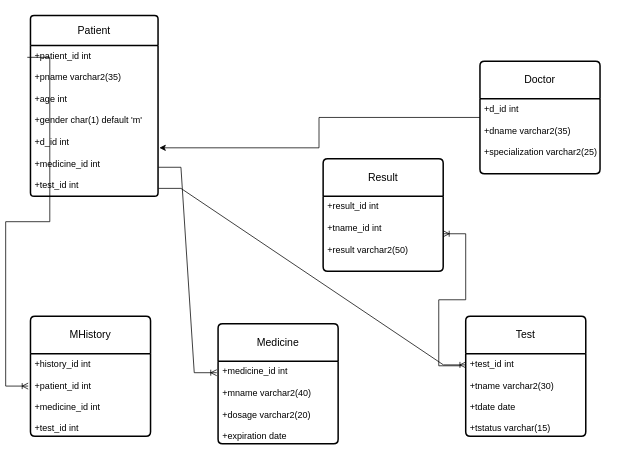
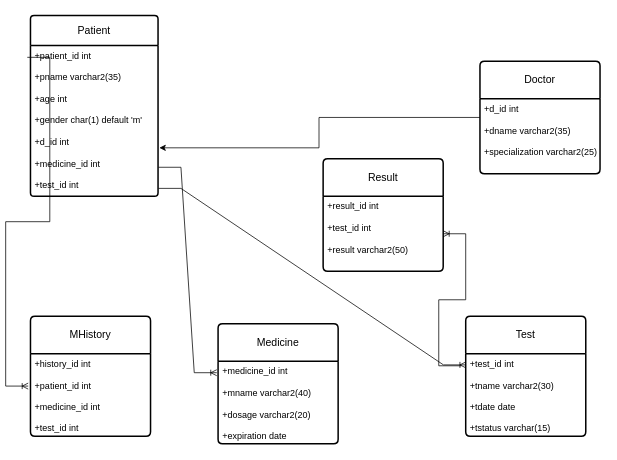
(375, 218) -> (375, 218)
